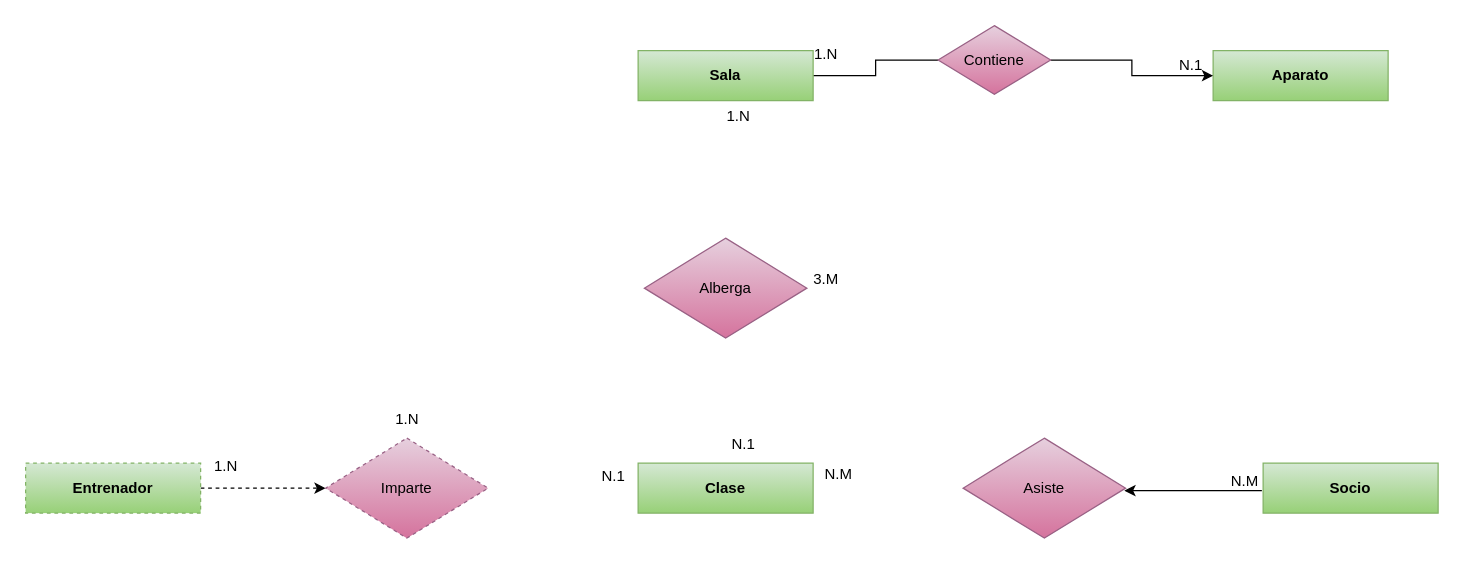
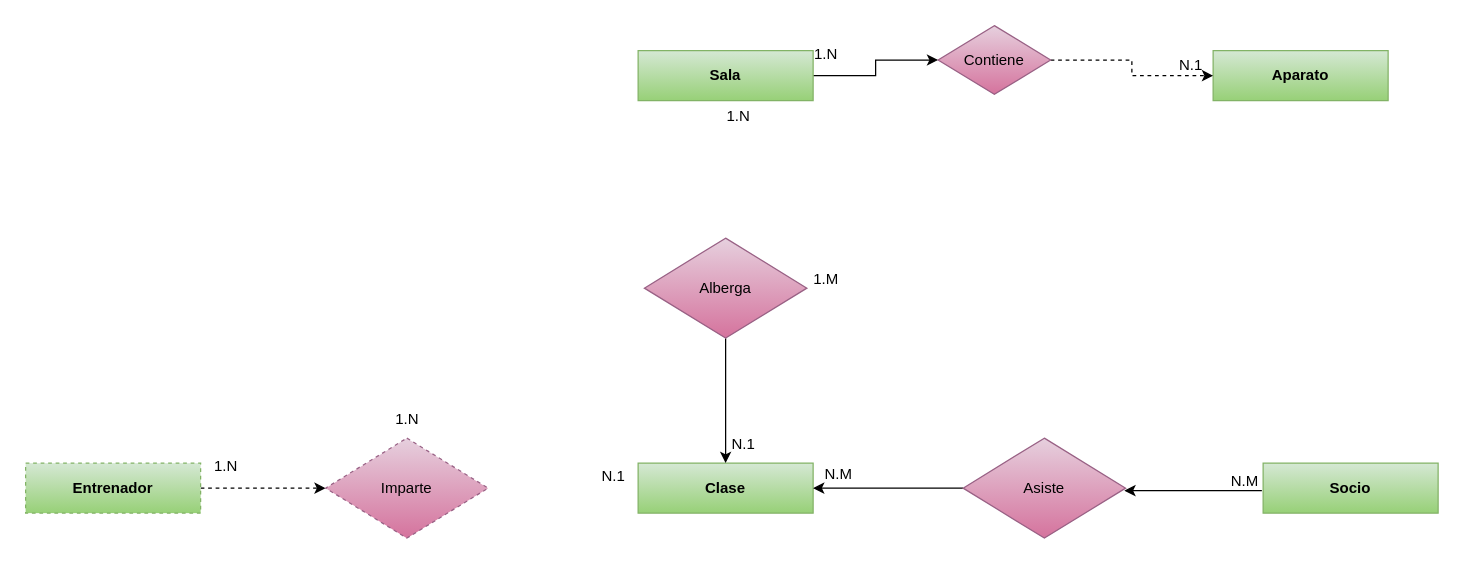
(931, 60) -> (928, 60)
(1132, 62) -> (1132, 62)
(826, 279) -> (826, 279)
none -> (726, 396)
none -> (892, 488)
